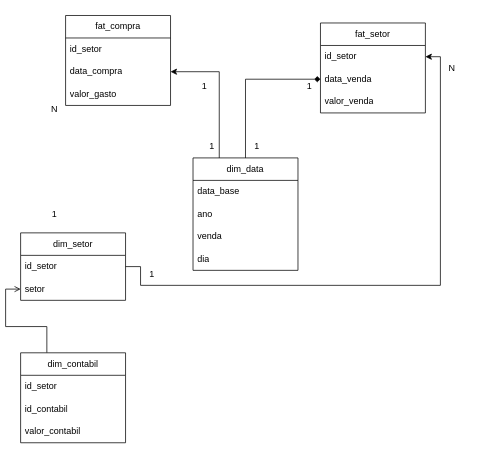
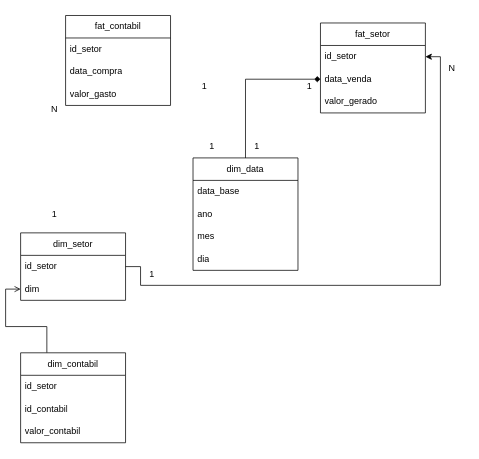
(118, 27) -> (118, 27)
(219, 94) -> none
(352, 102) -> (354, 102)
(210, 237) -> (205, 237)
(38, 289) -> (32, 289)
